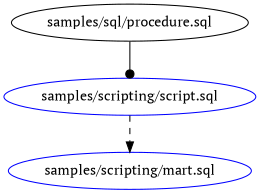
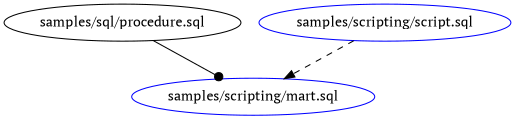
(130, 56) -> (184, 58)
